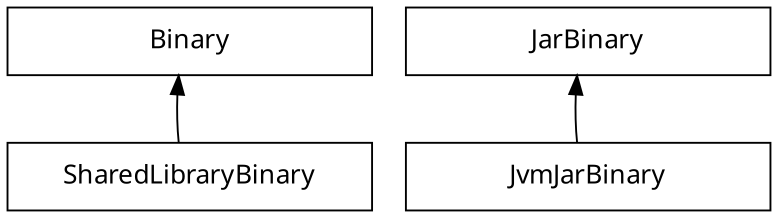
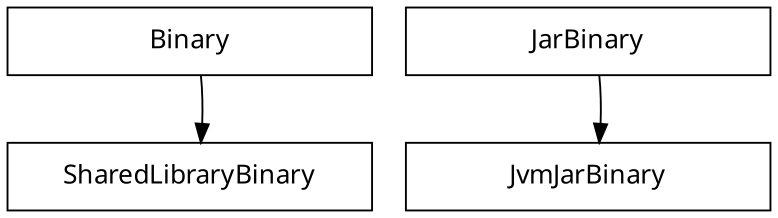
(177, 119) -> (202, 100)
(576, 119) -> (601, 100)
